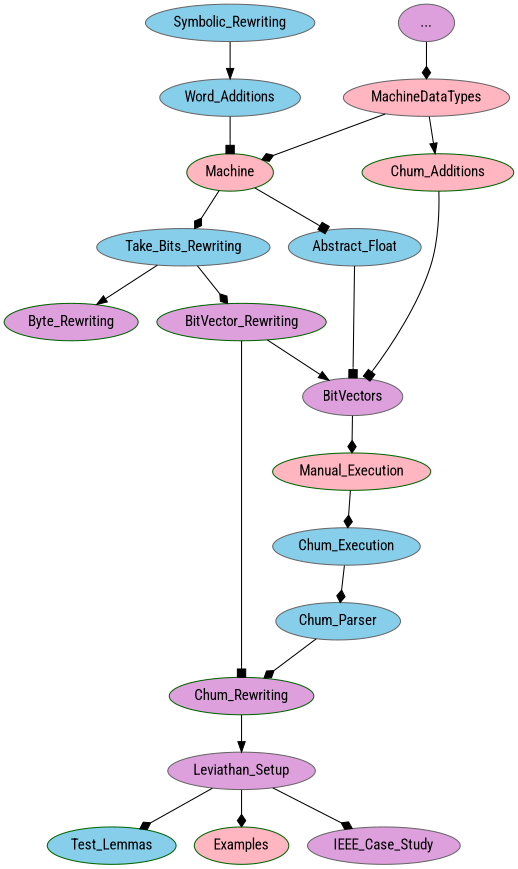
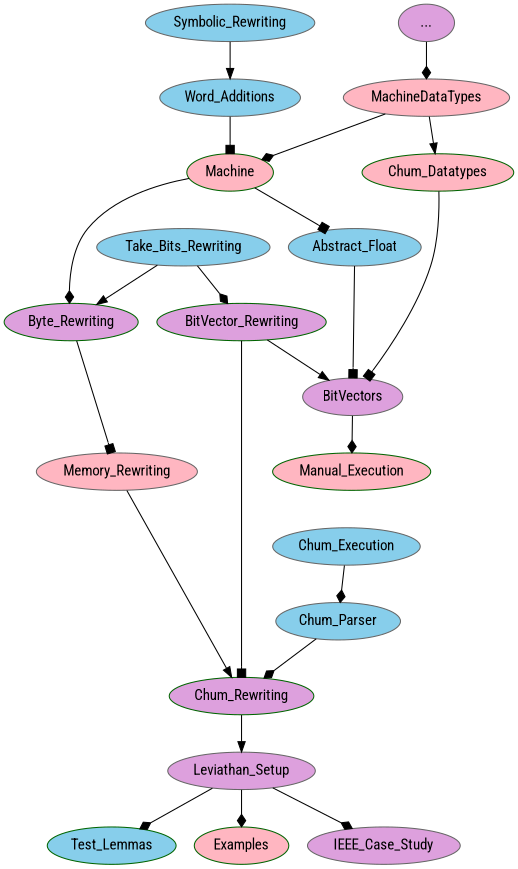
(438, 172) -> (438, 172)
(210, 204) -> (106, 212)
none -> (117, 472)
(350, 503) -> none
